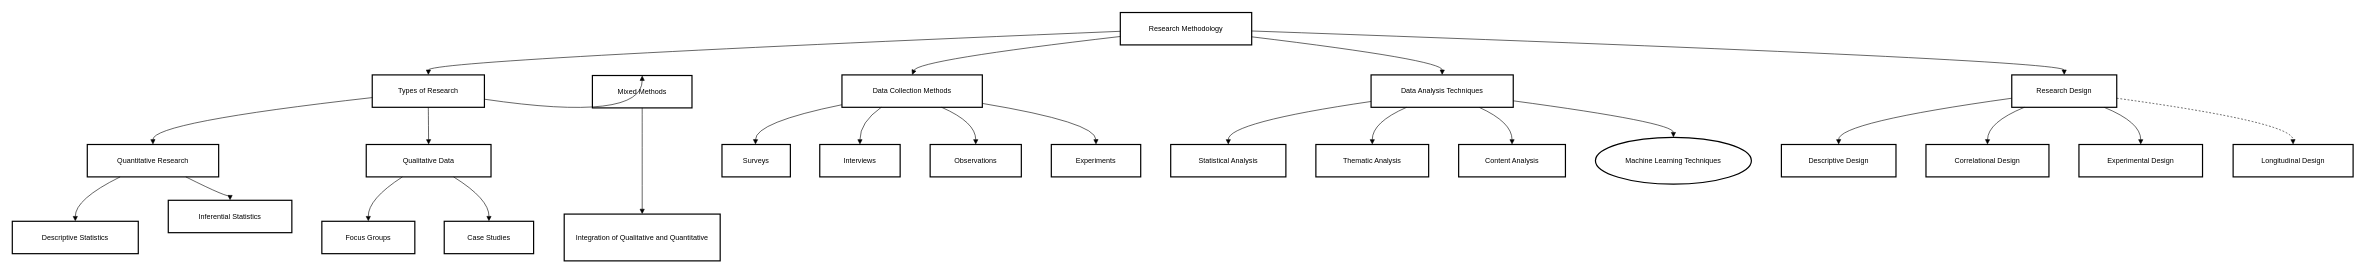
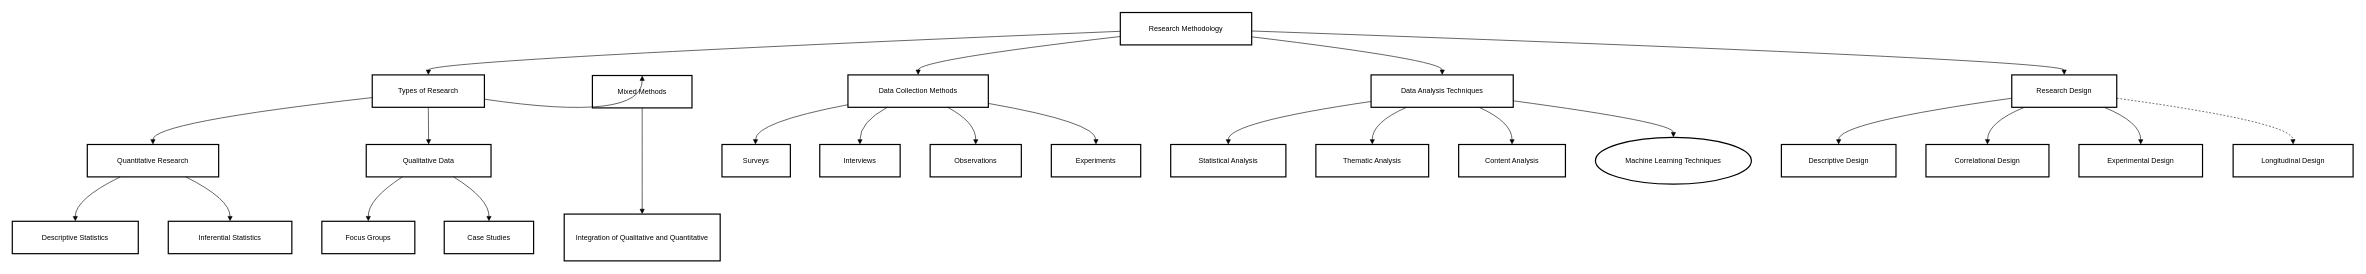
(912, 91) -> (918, 91)
(230, 216) -> (230, 237)
